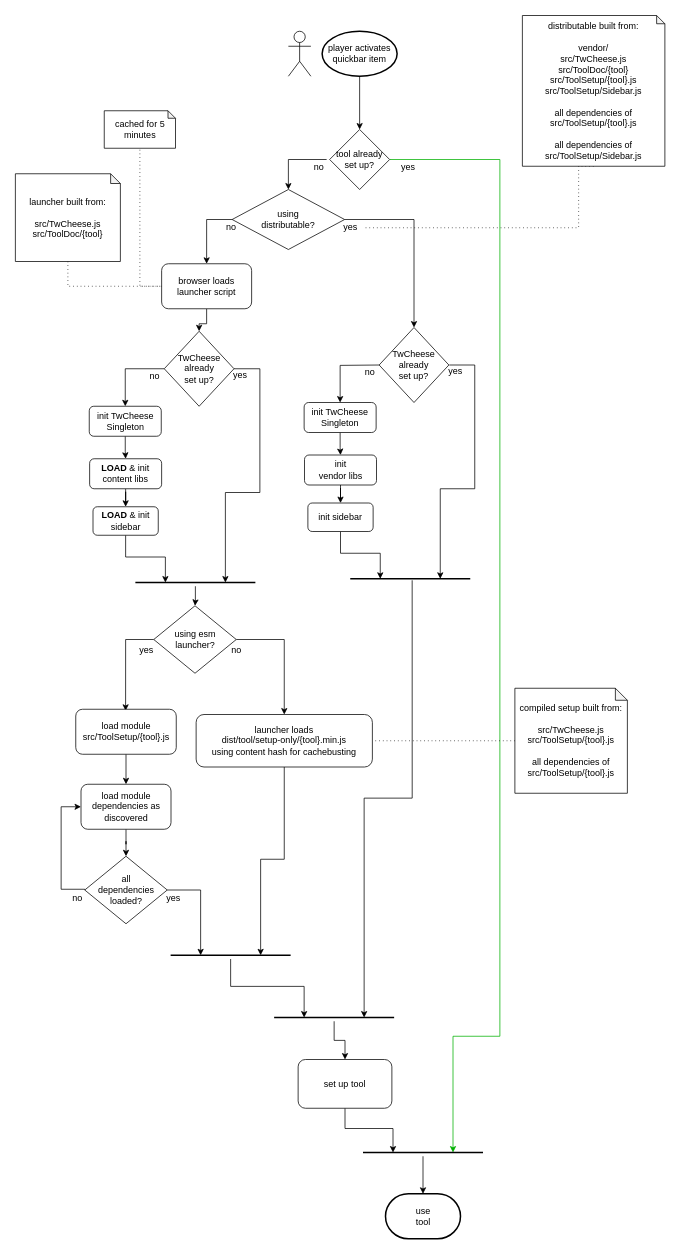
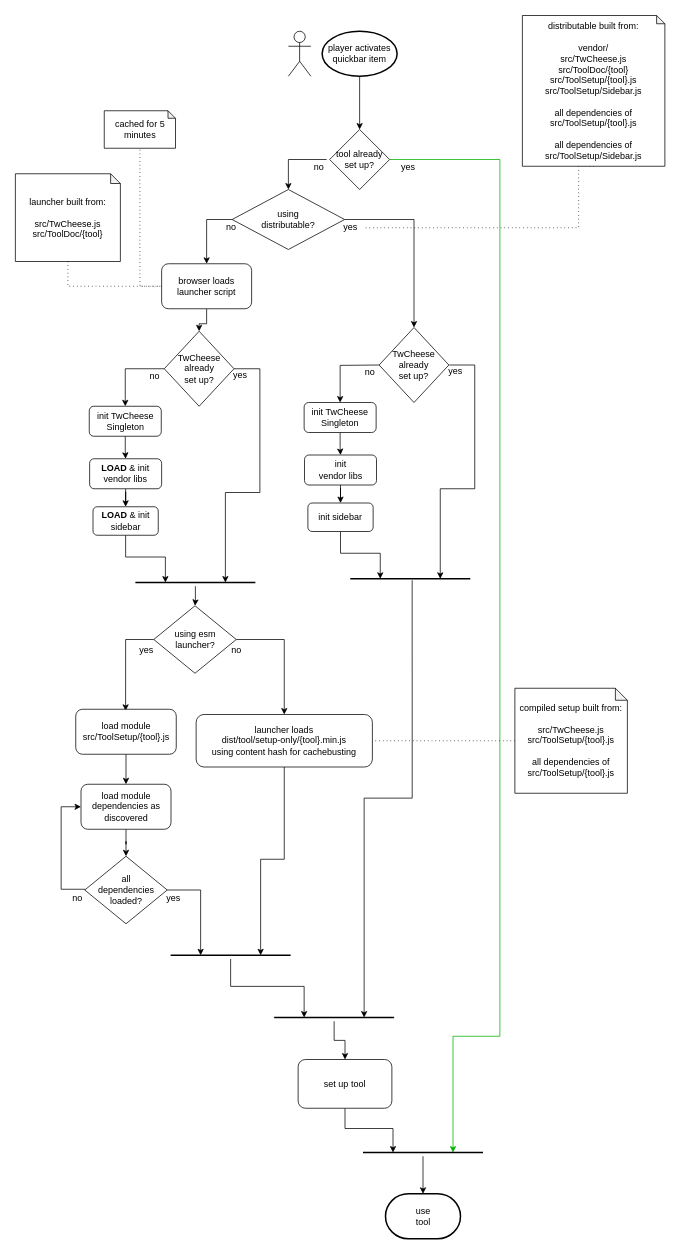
(126, 474) -> (126, 474)
